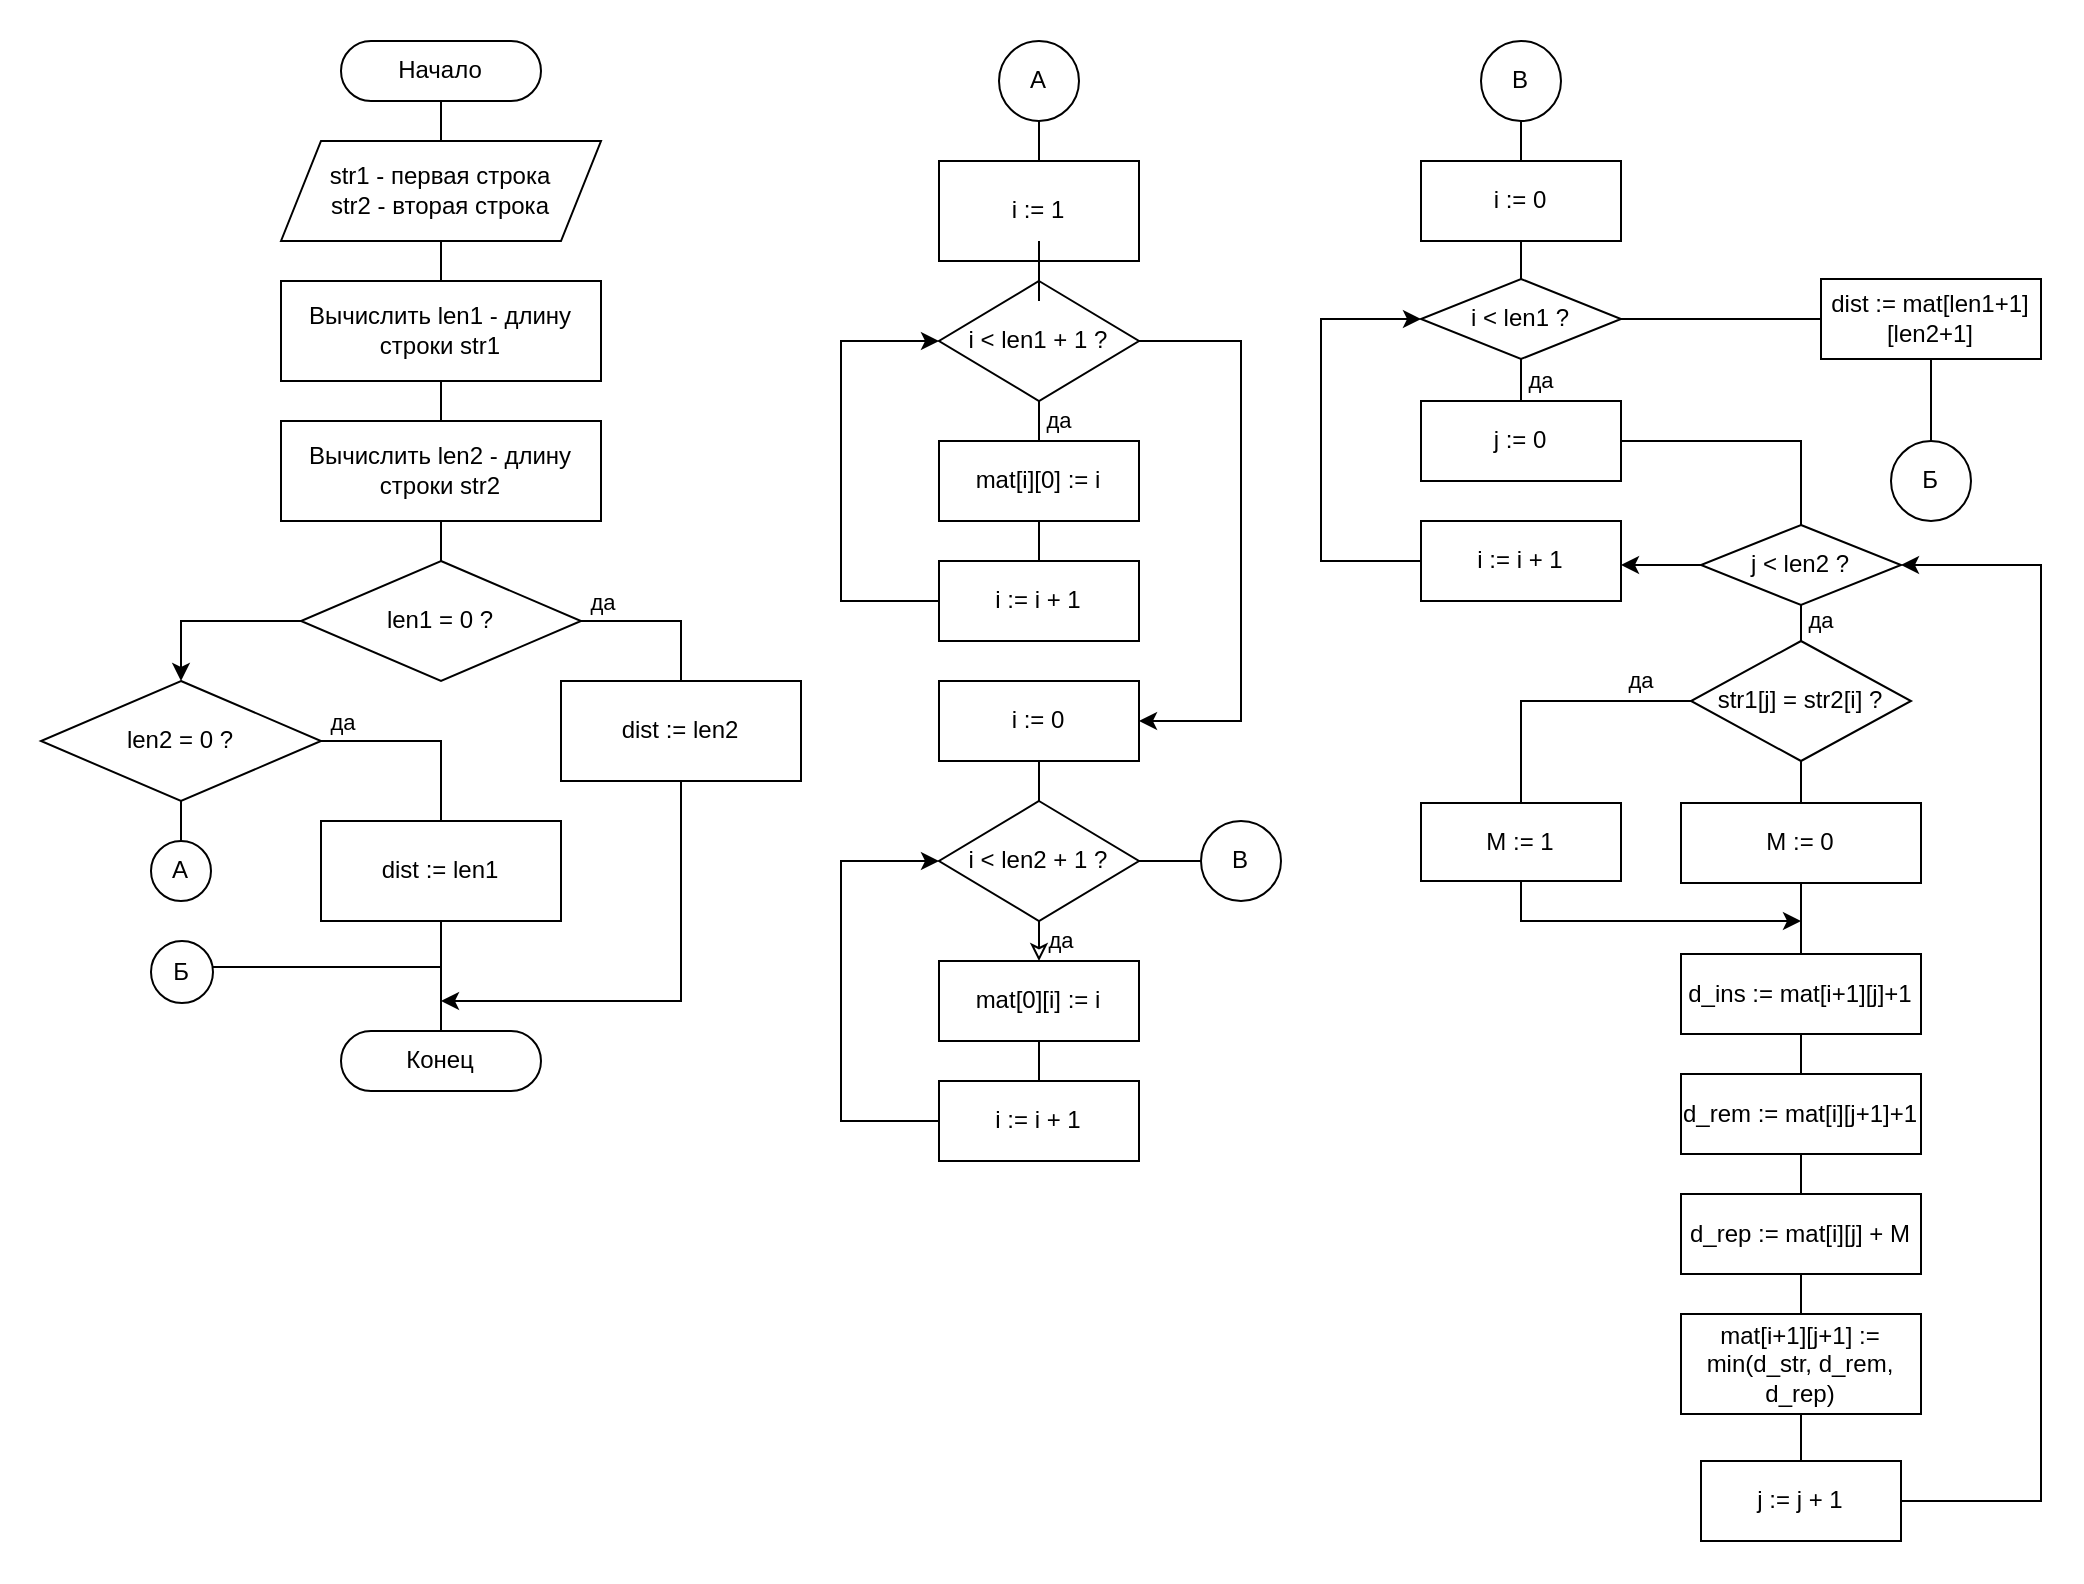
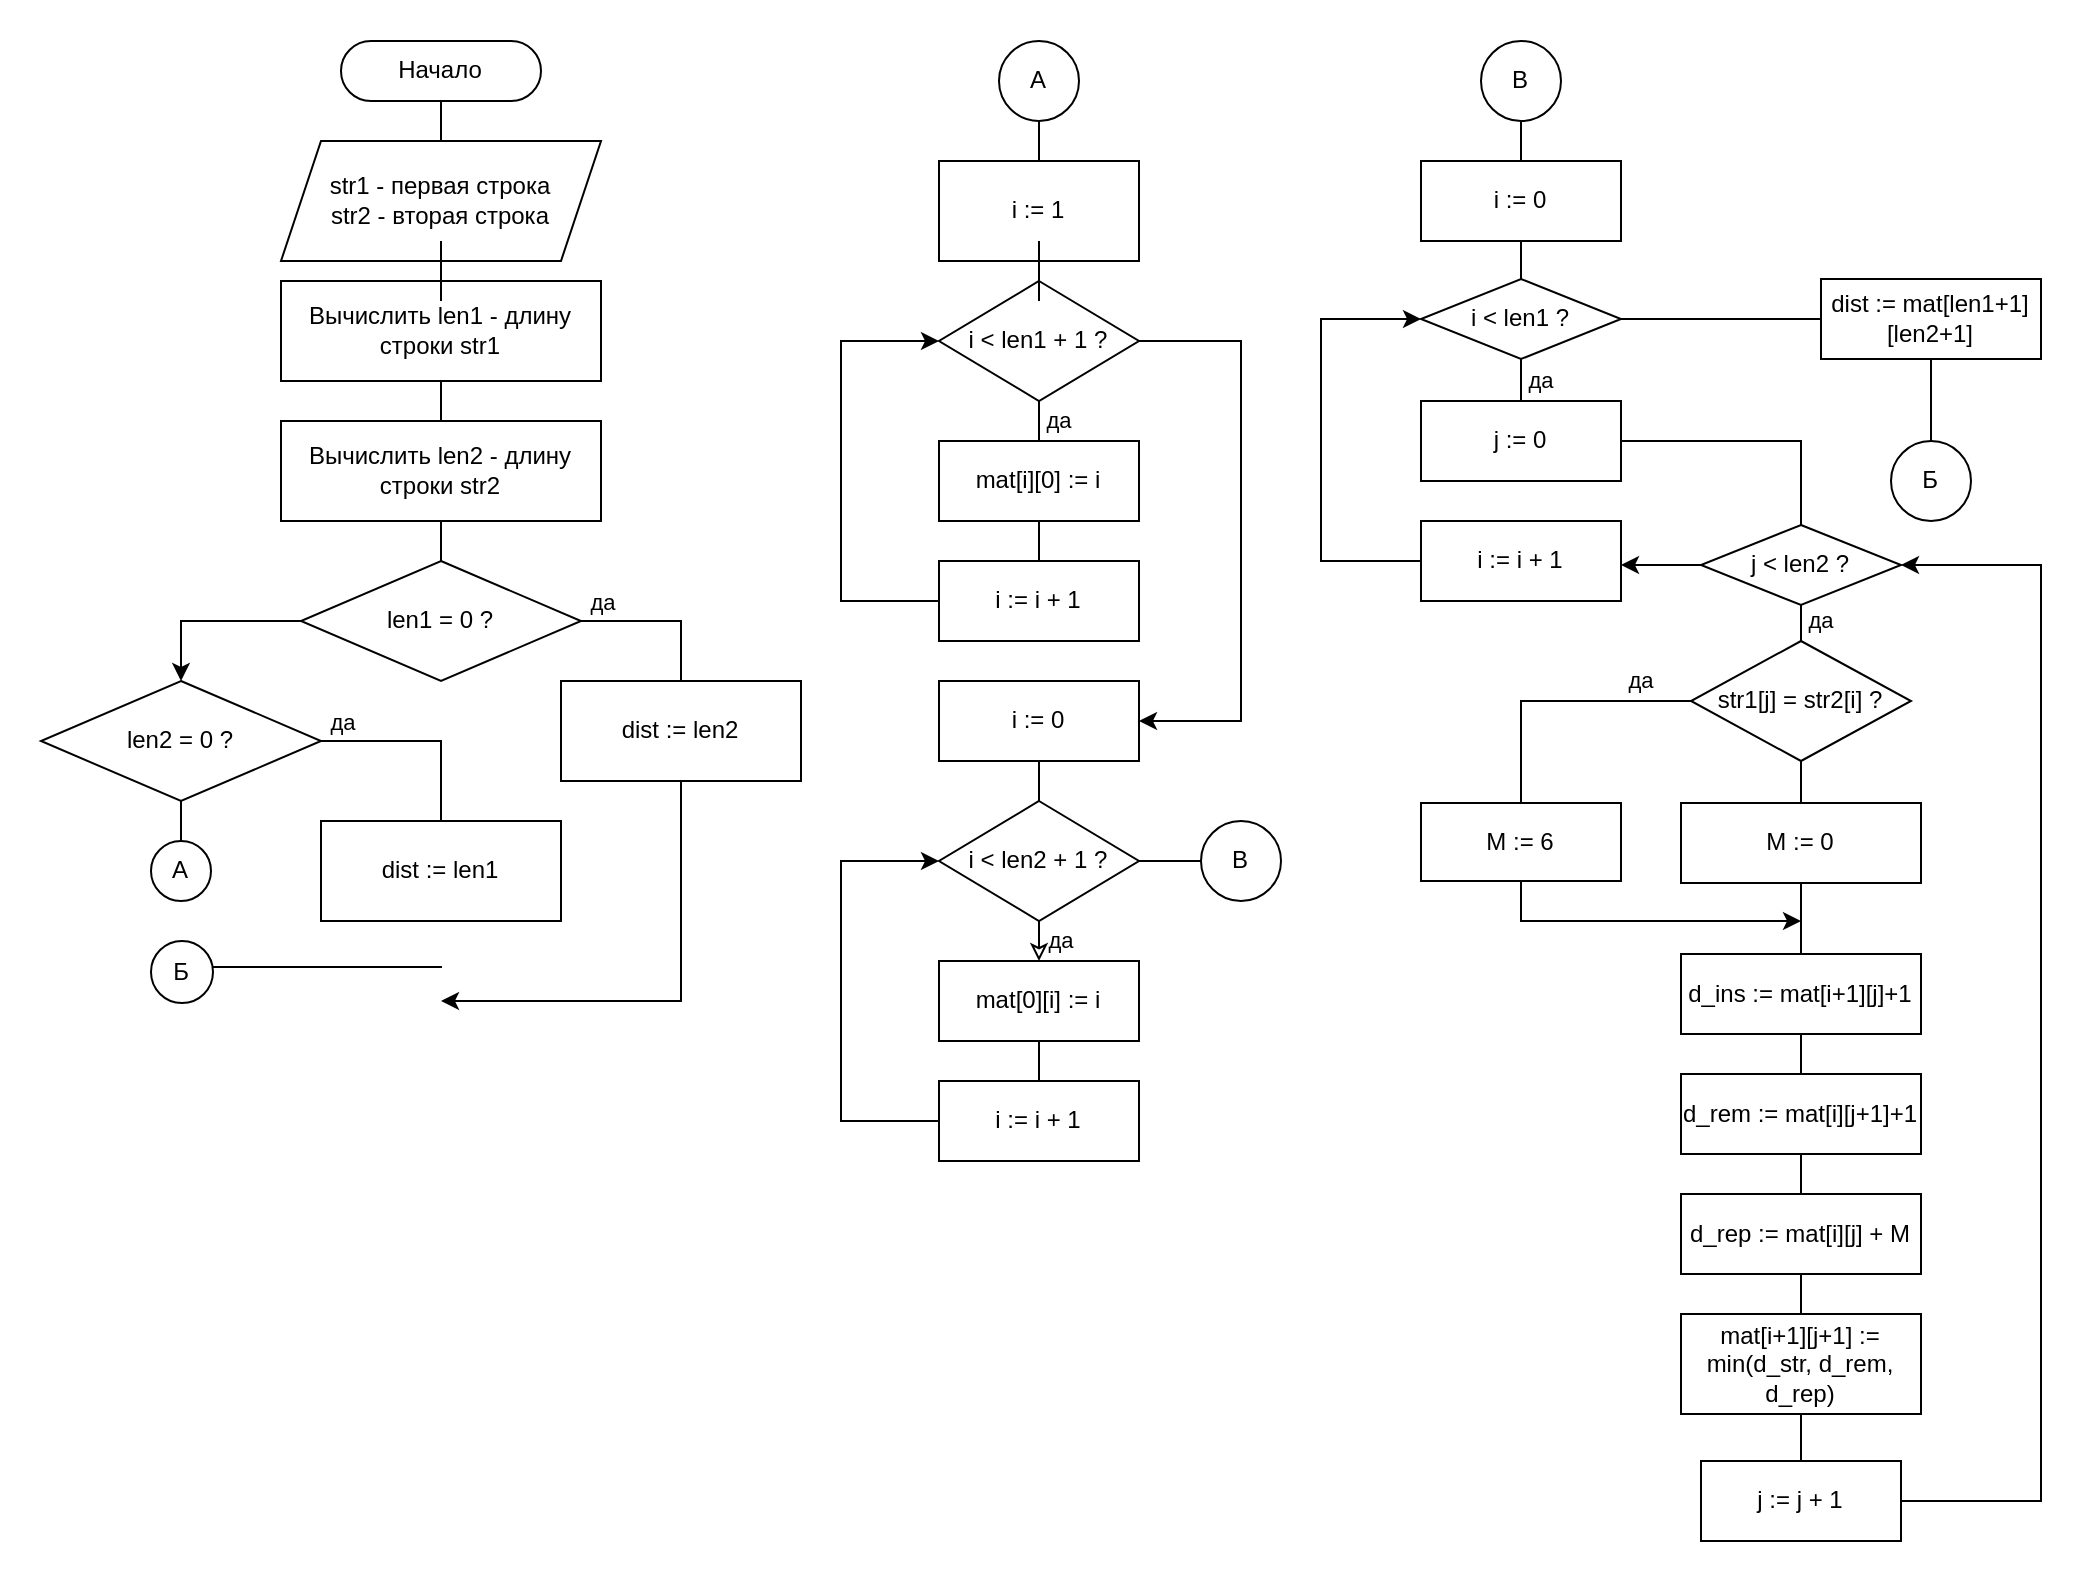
(441, 191) -> (441, 201)
(1521, 843) -> (1521, 843)
(441, 976) -> none
(441, 1061) -> none
